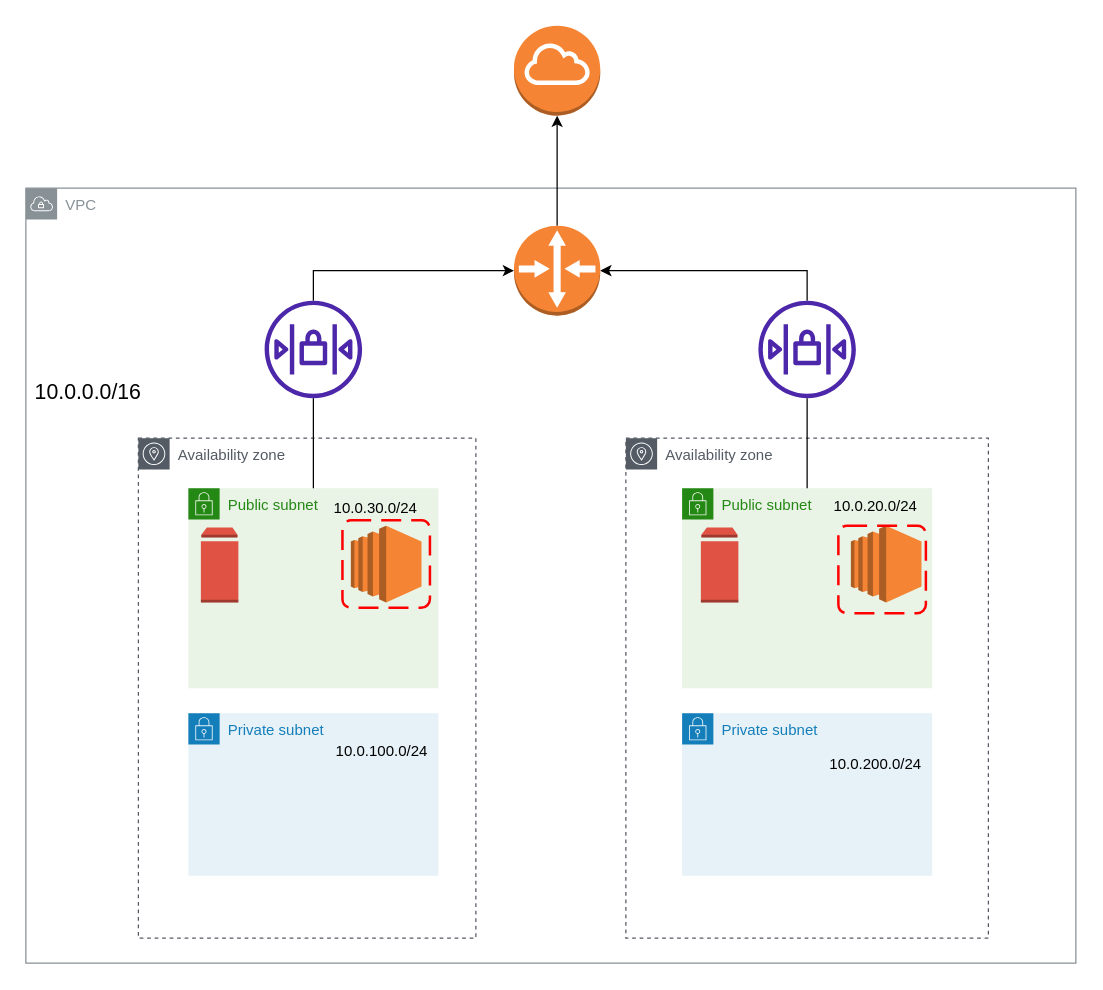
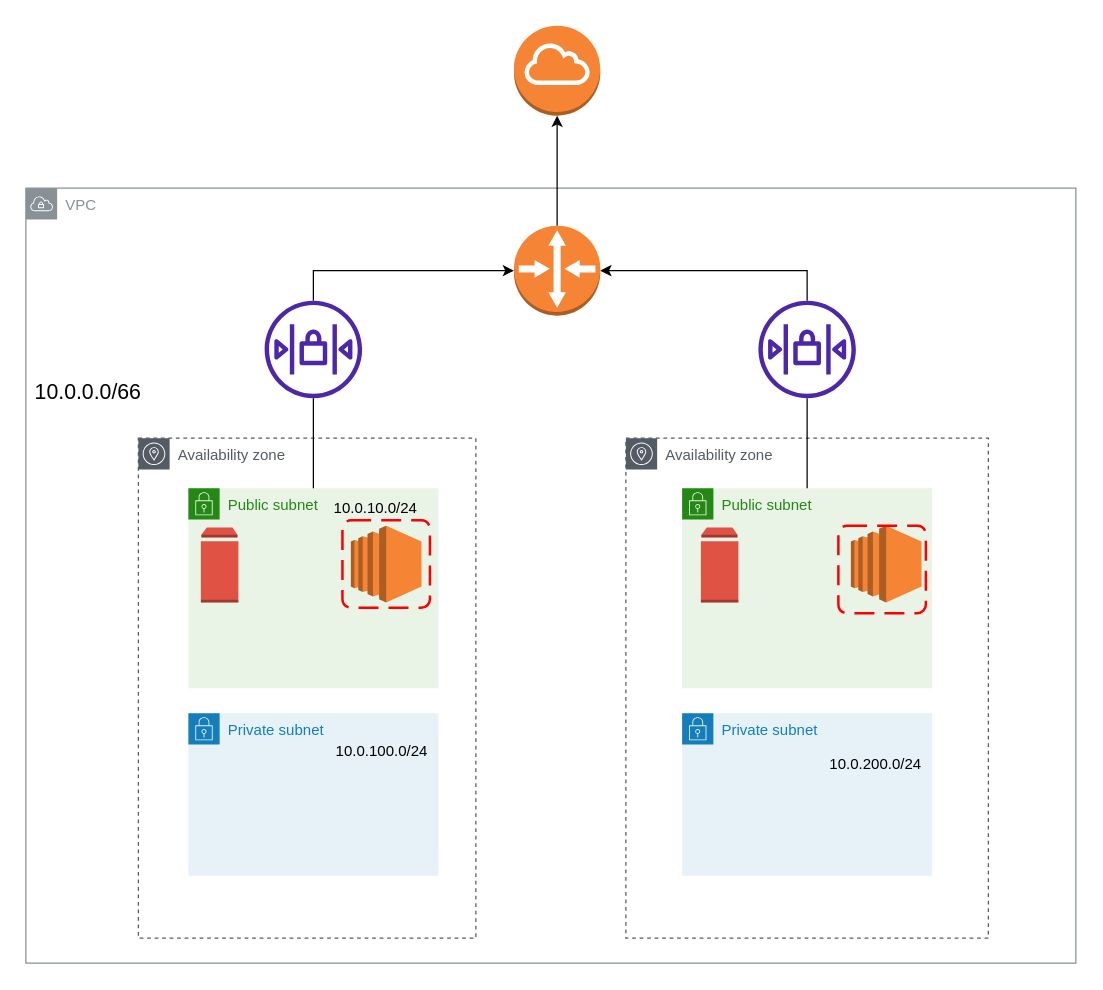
(88, 394) -> (88, 394)
(376, 507) -> (376, 507)
(876, 507) -> none
